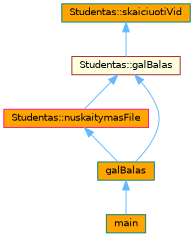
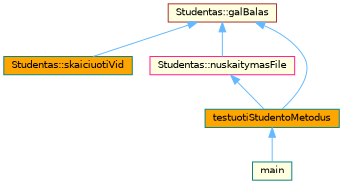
(126, 44) -> (141, 41)
(76, 118) -> (222, 66)
(126, 171) -> (272, 118)
(126, 224) -> (272, 171)
